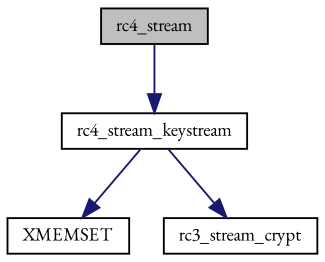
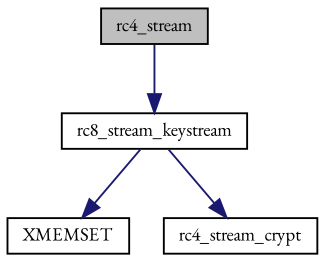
(154, 131) -> (154, 131)
(241, 236) -> (241, 236)
